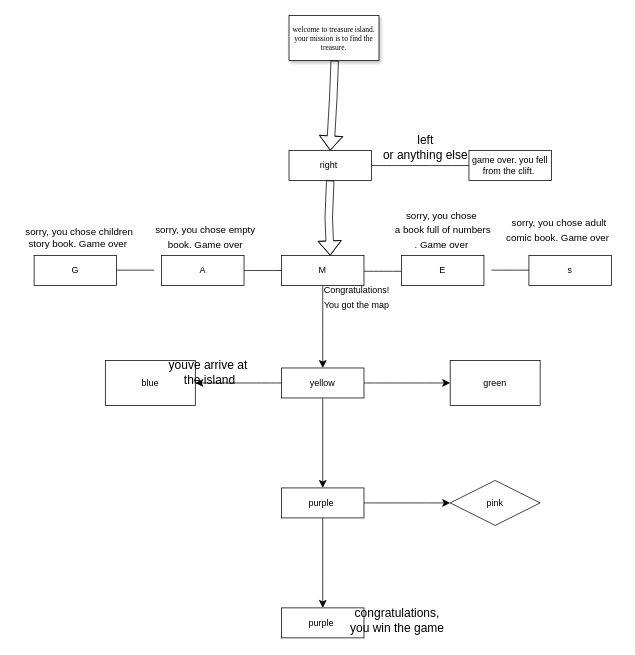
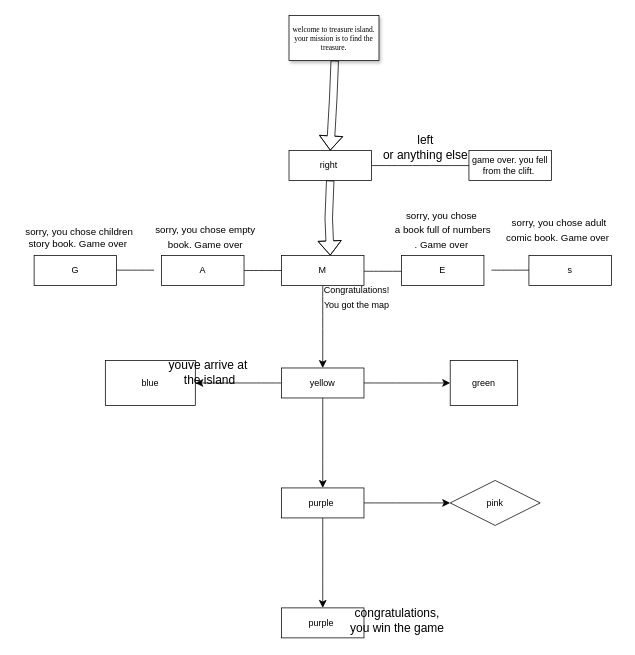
(495, 383) -> (484, 383)
